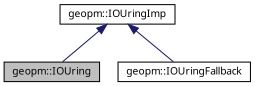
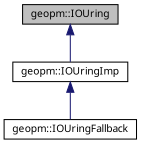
(81, 46) -> (70, 48)
